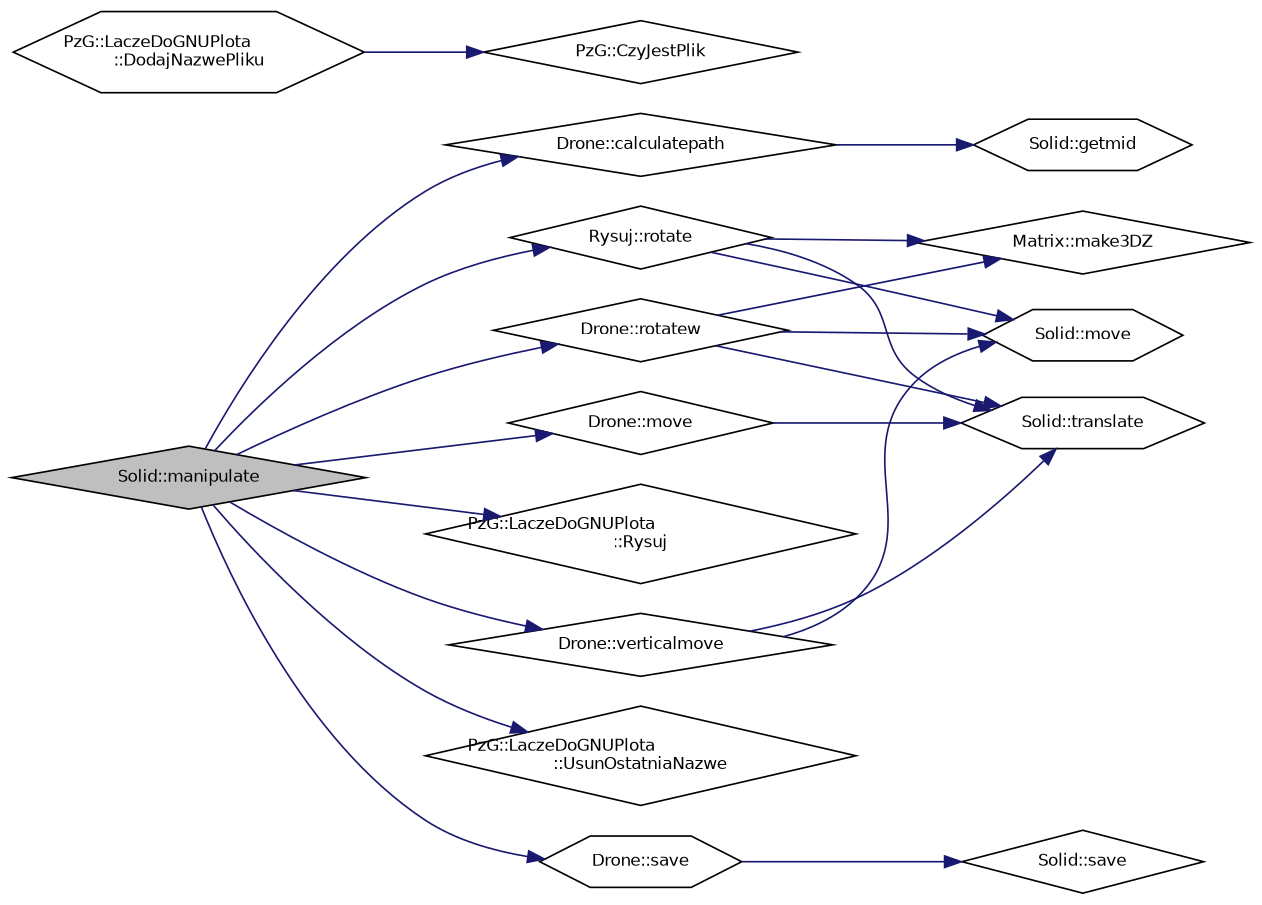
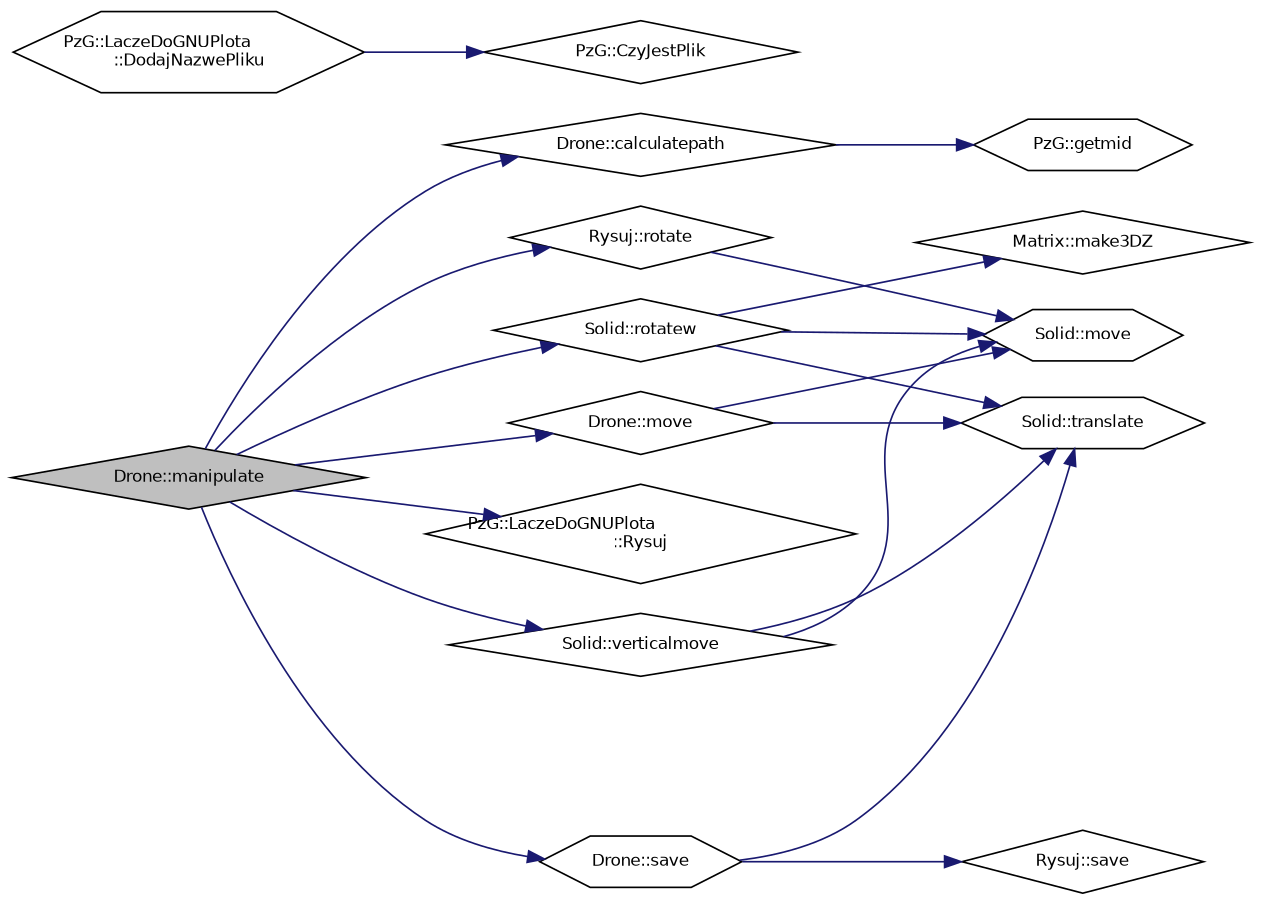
(1083, 145) -> (1083, 145)
(837, 240) -> none
(877, 306) -> (957, 712)
(641, 330) -> (641, 330)
none -> (840, 384)
(189, 478) -> (189, 478)
(641, 645) -> (641, 645)
(641, 756) -> none
(1083, 862) -> (1083, 862)
